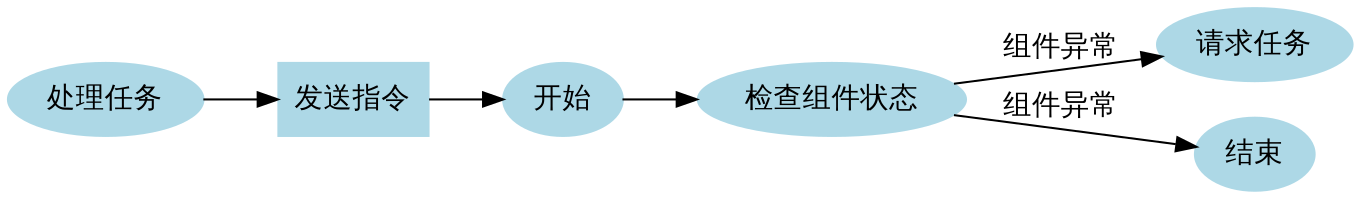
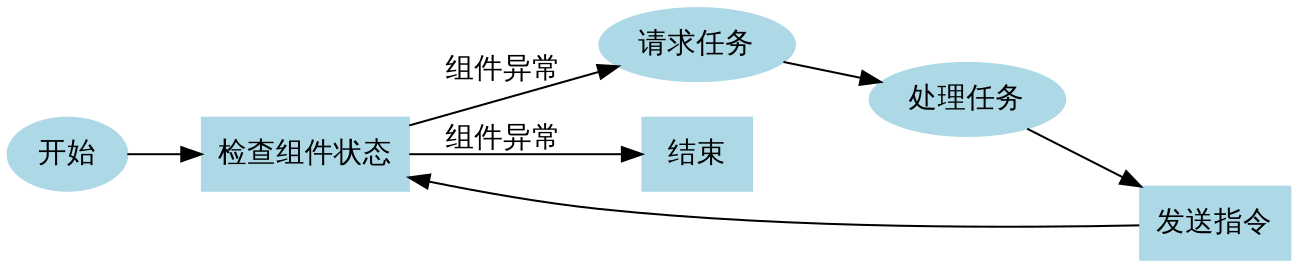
none -> (822, 70)
(456, 99) -> (783, 222)
(832, 99) -> (305, 154)
(1255, 154) -> (697, 154)
